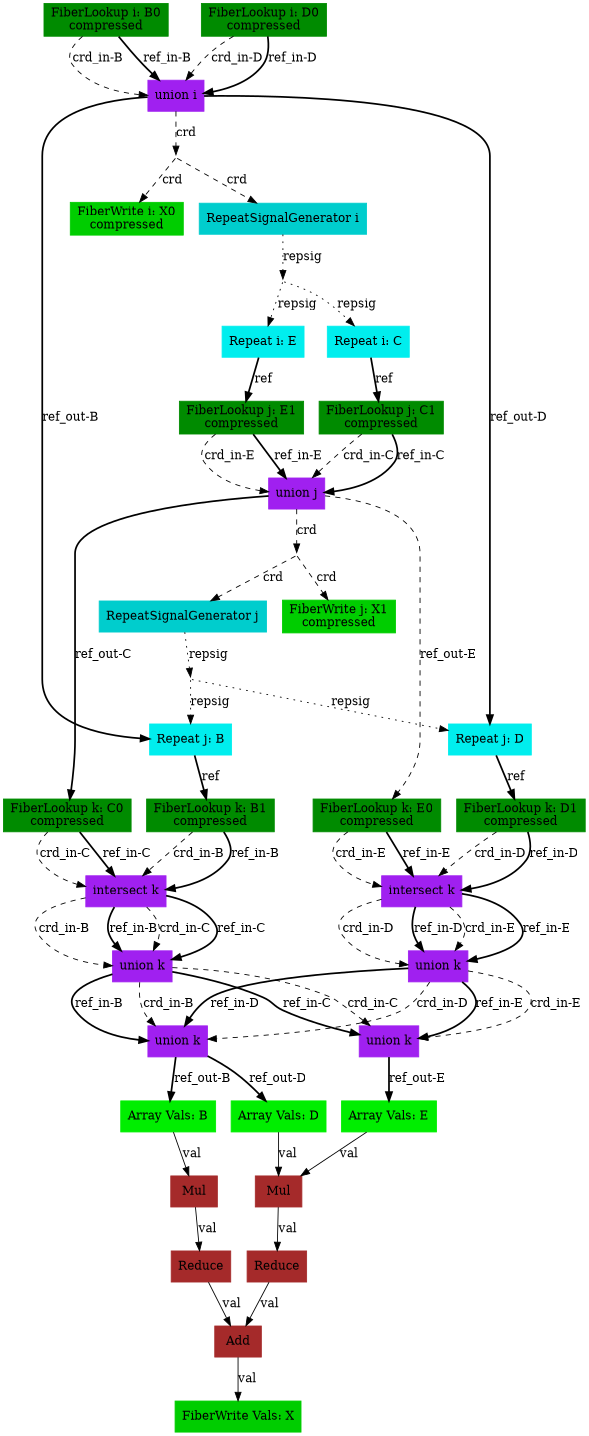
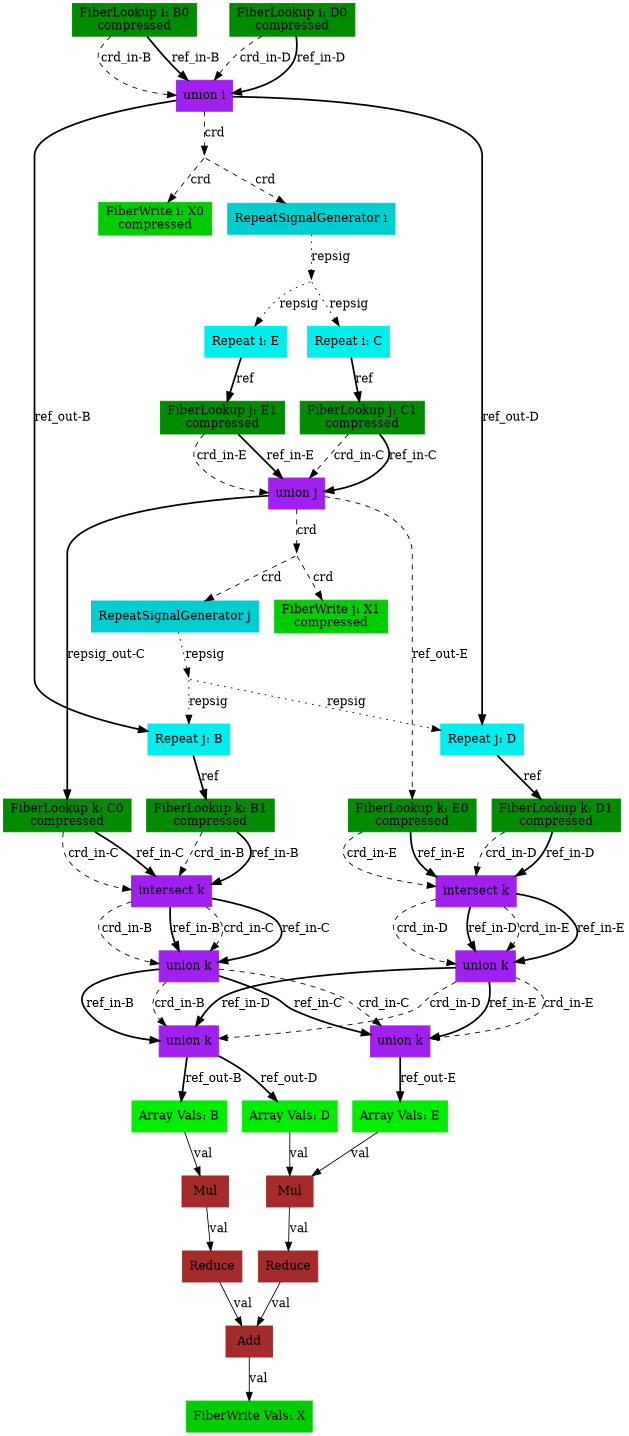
(104, 655) -> (107, 655)
